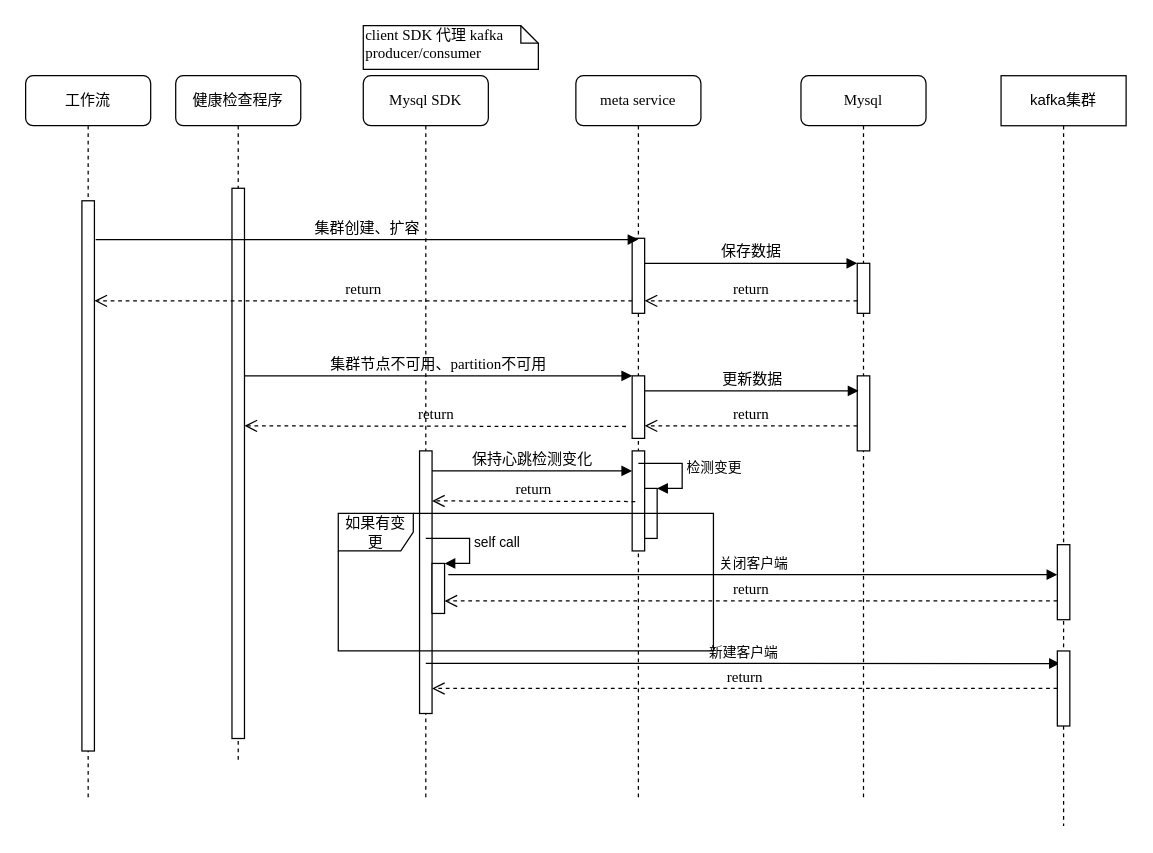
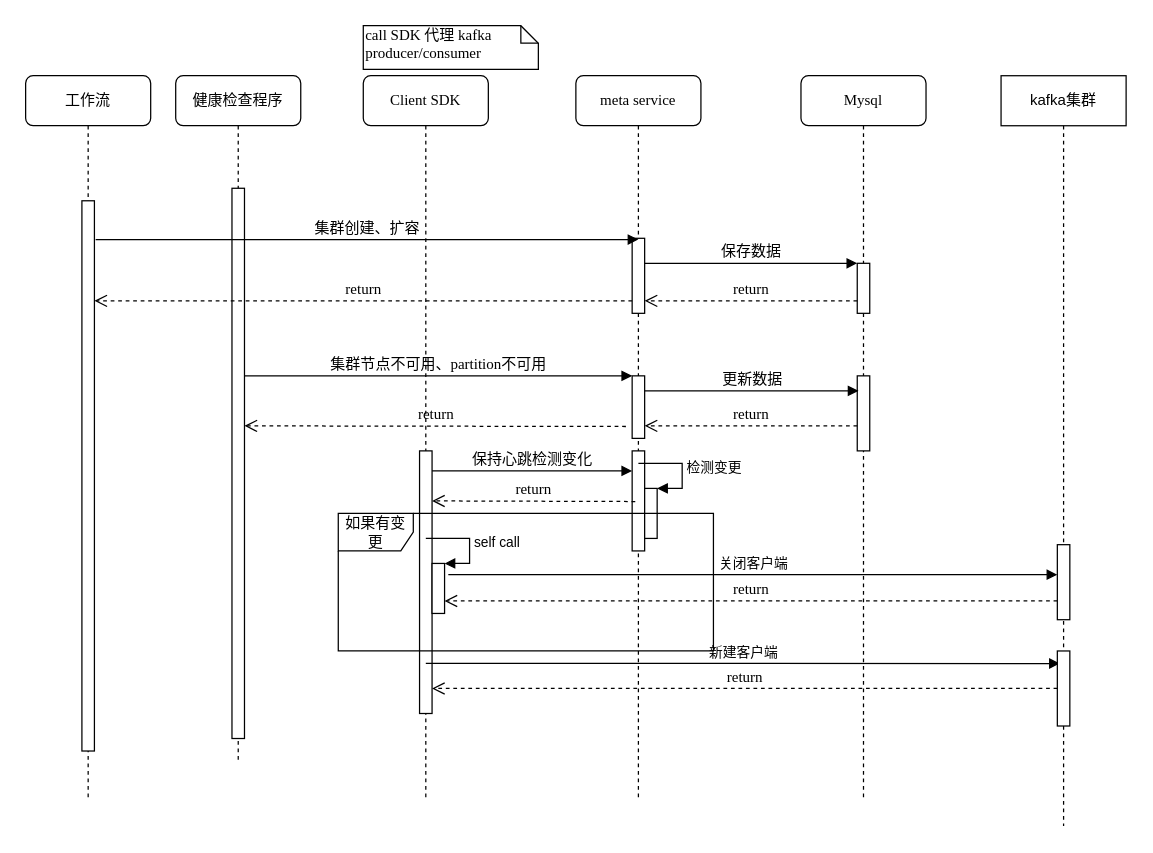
(452, 45) -> (452, 45)
(426, 101) -> (426, 101)
